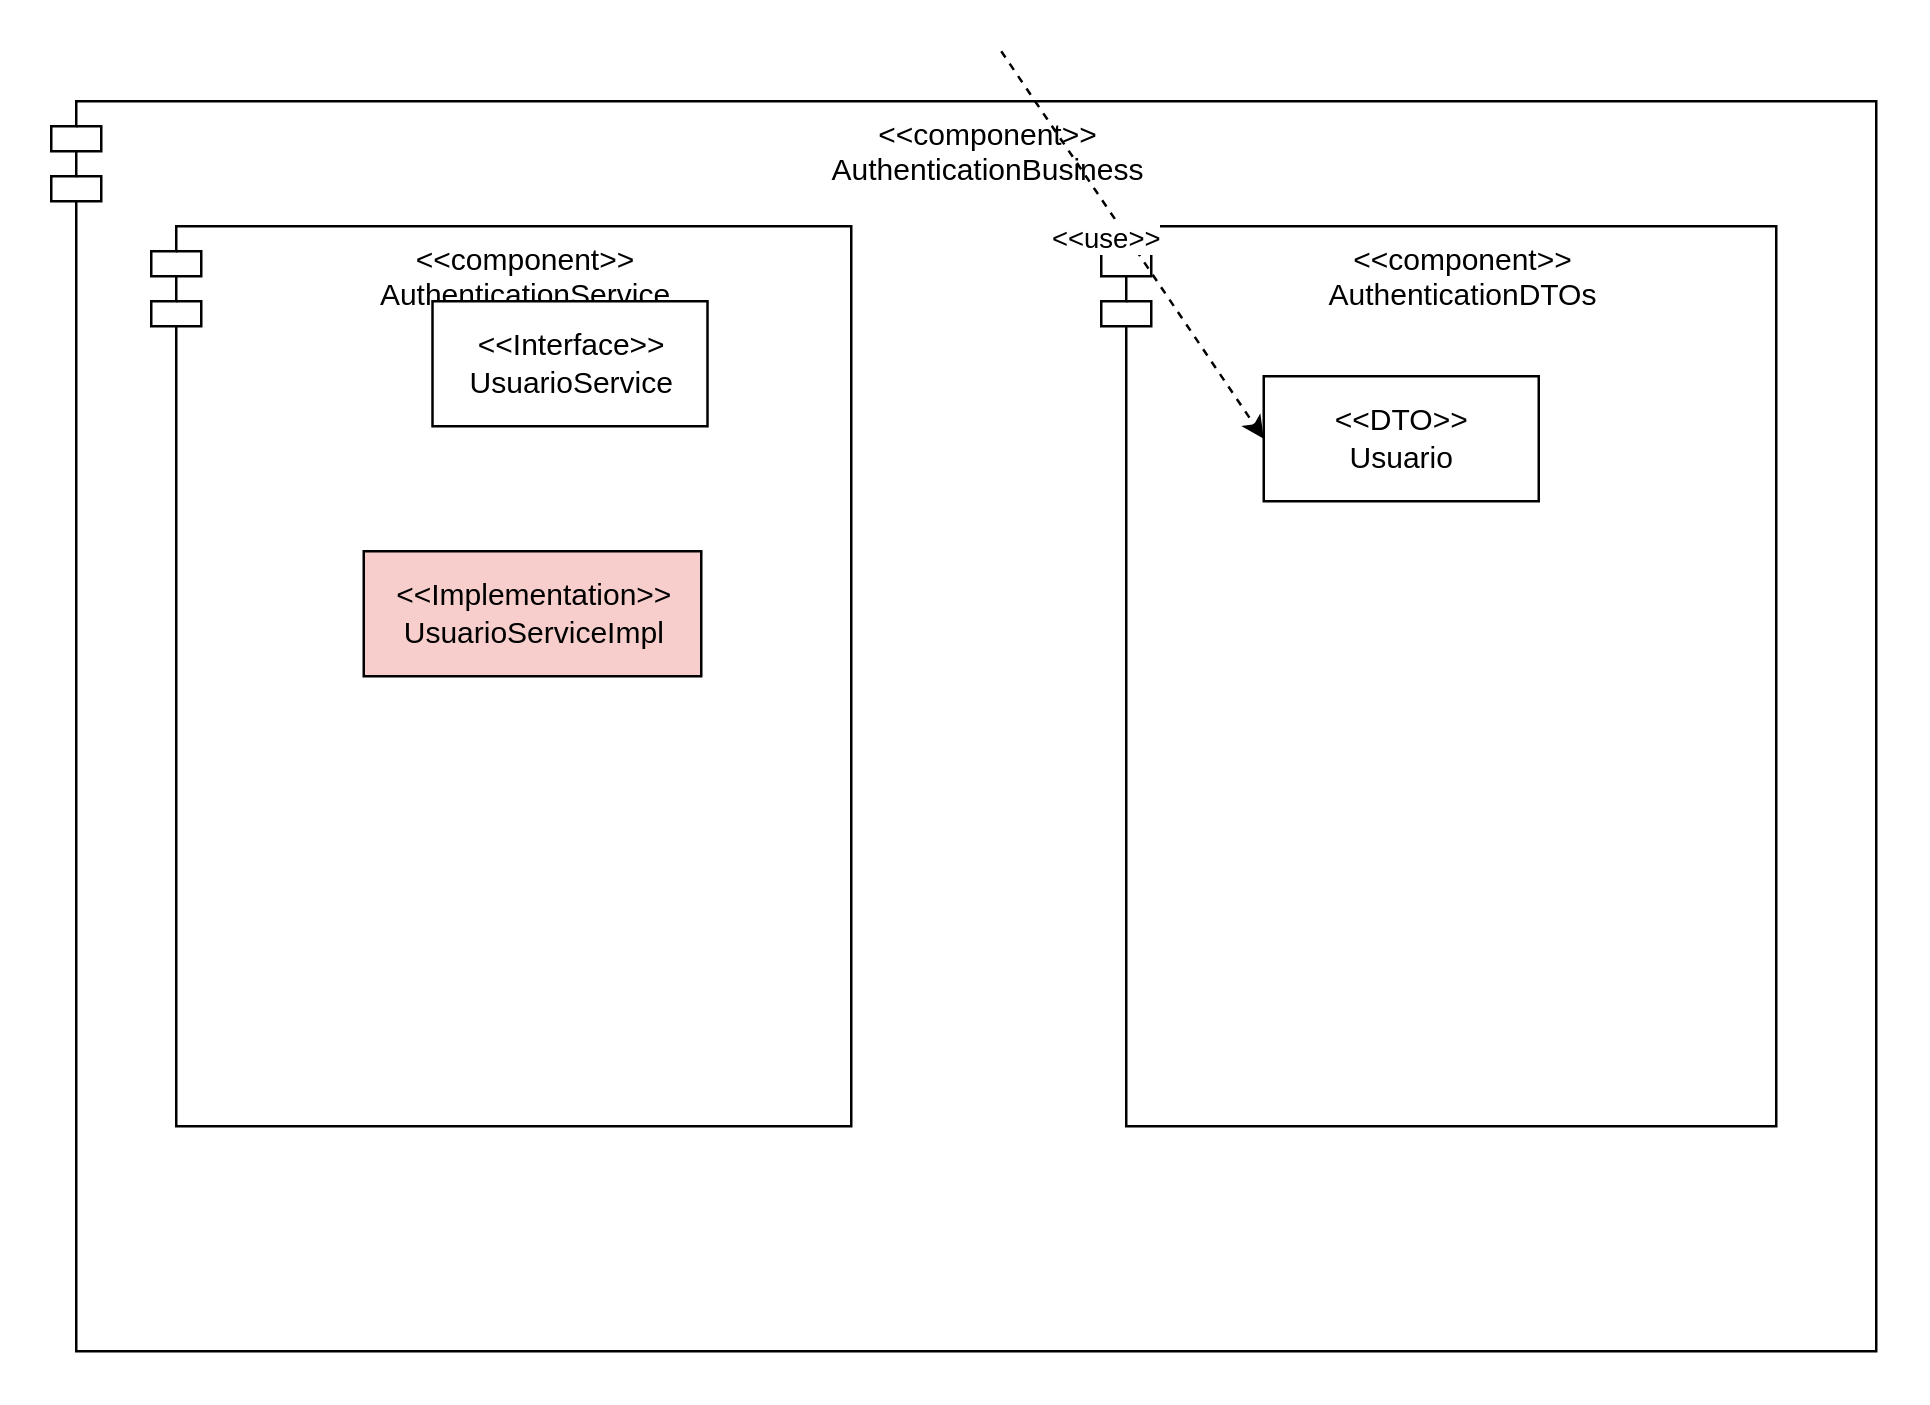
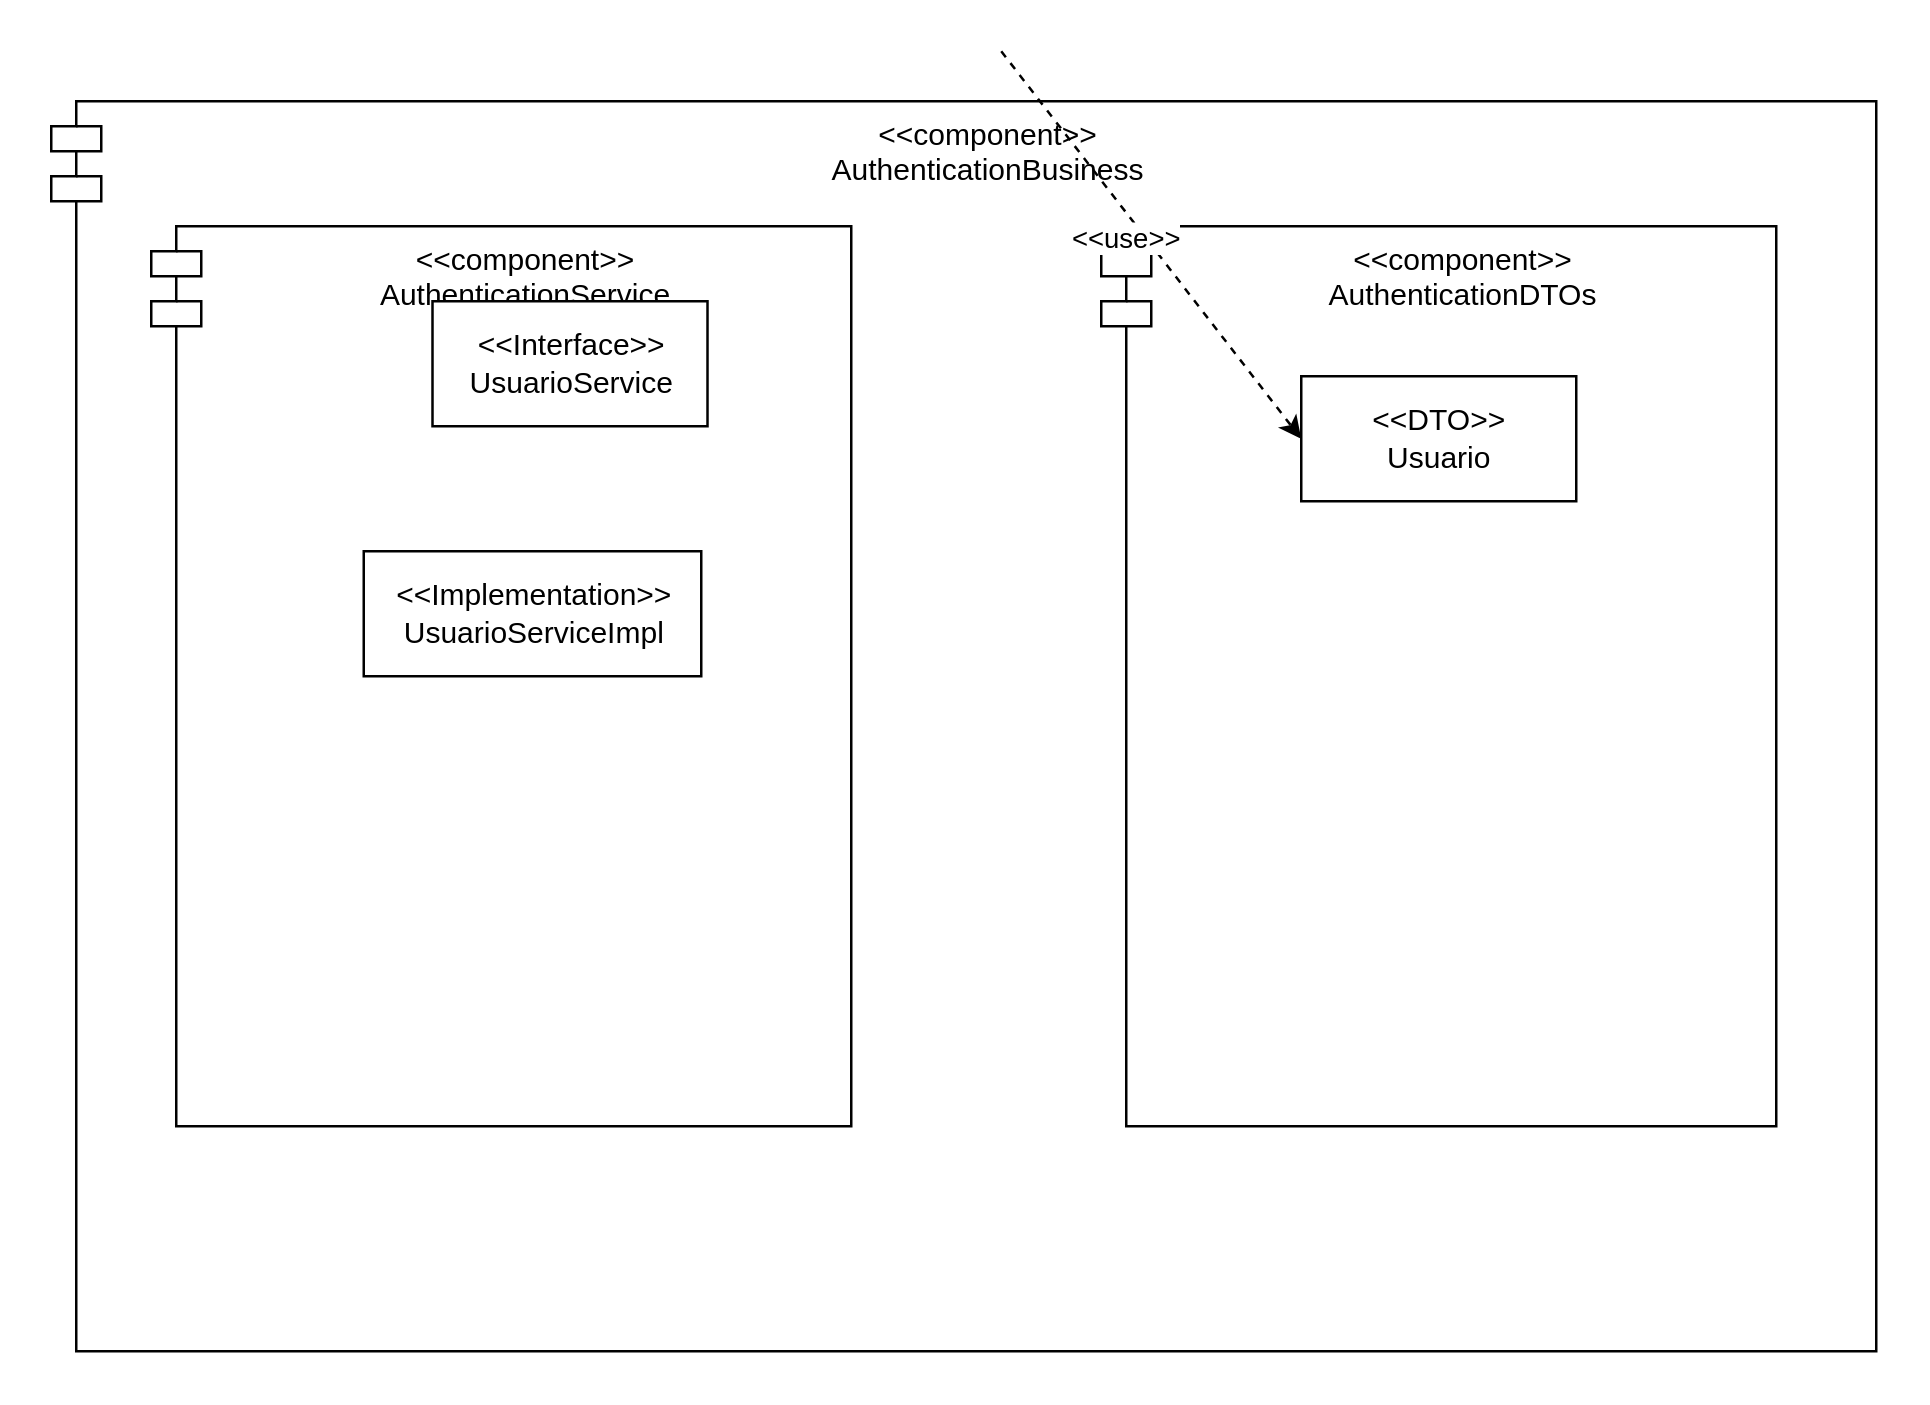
(1401, 439) -> (1439, 439)
(533, 614) -> (533, 614)
